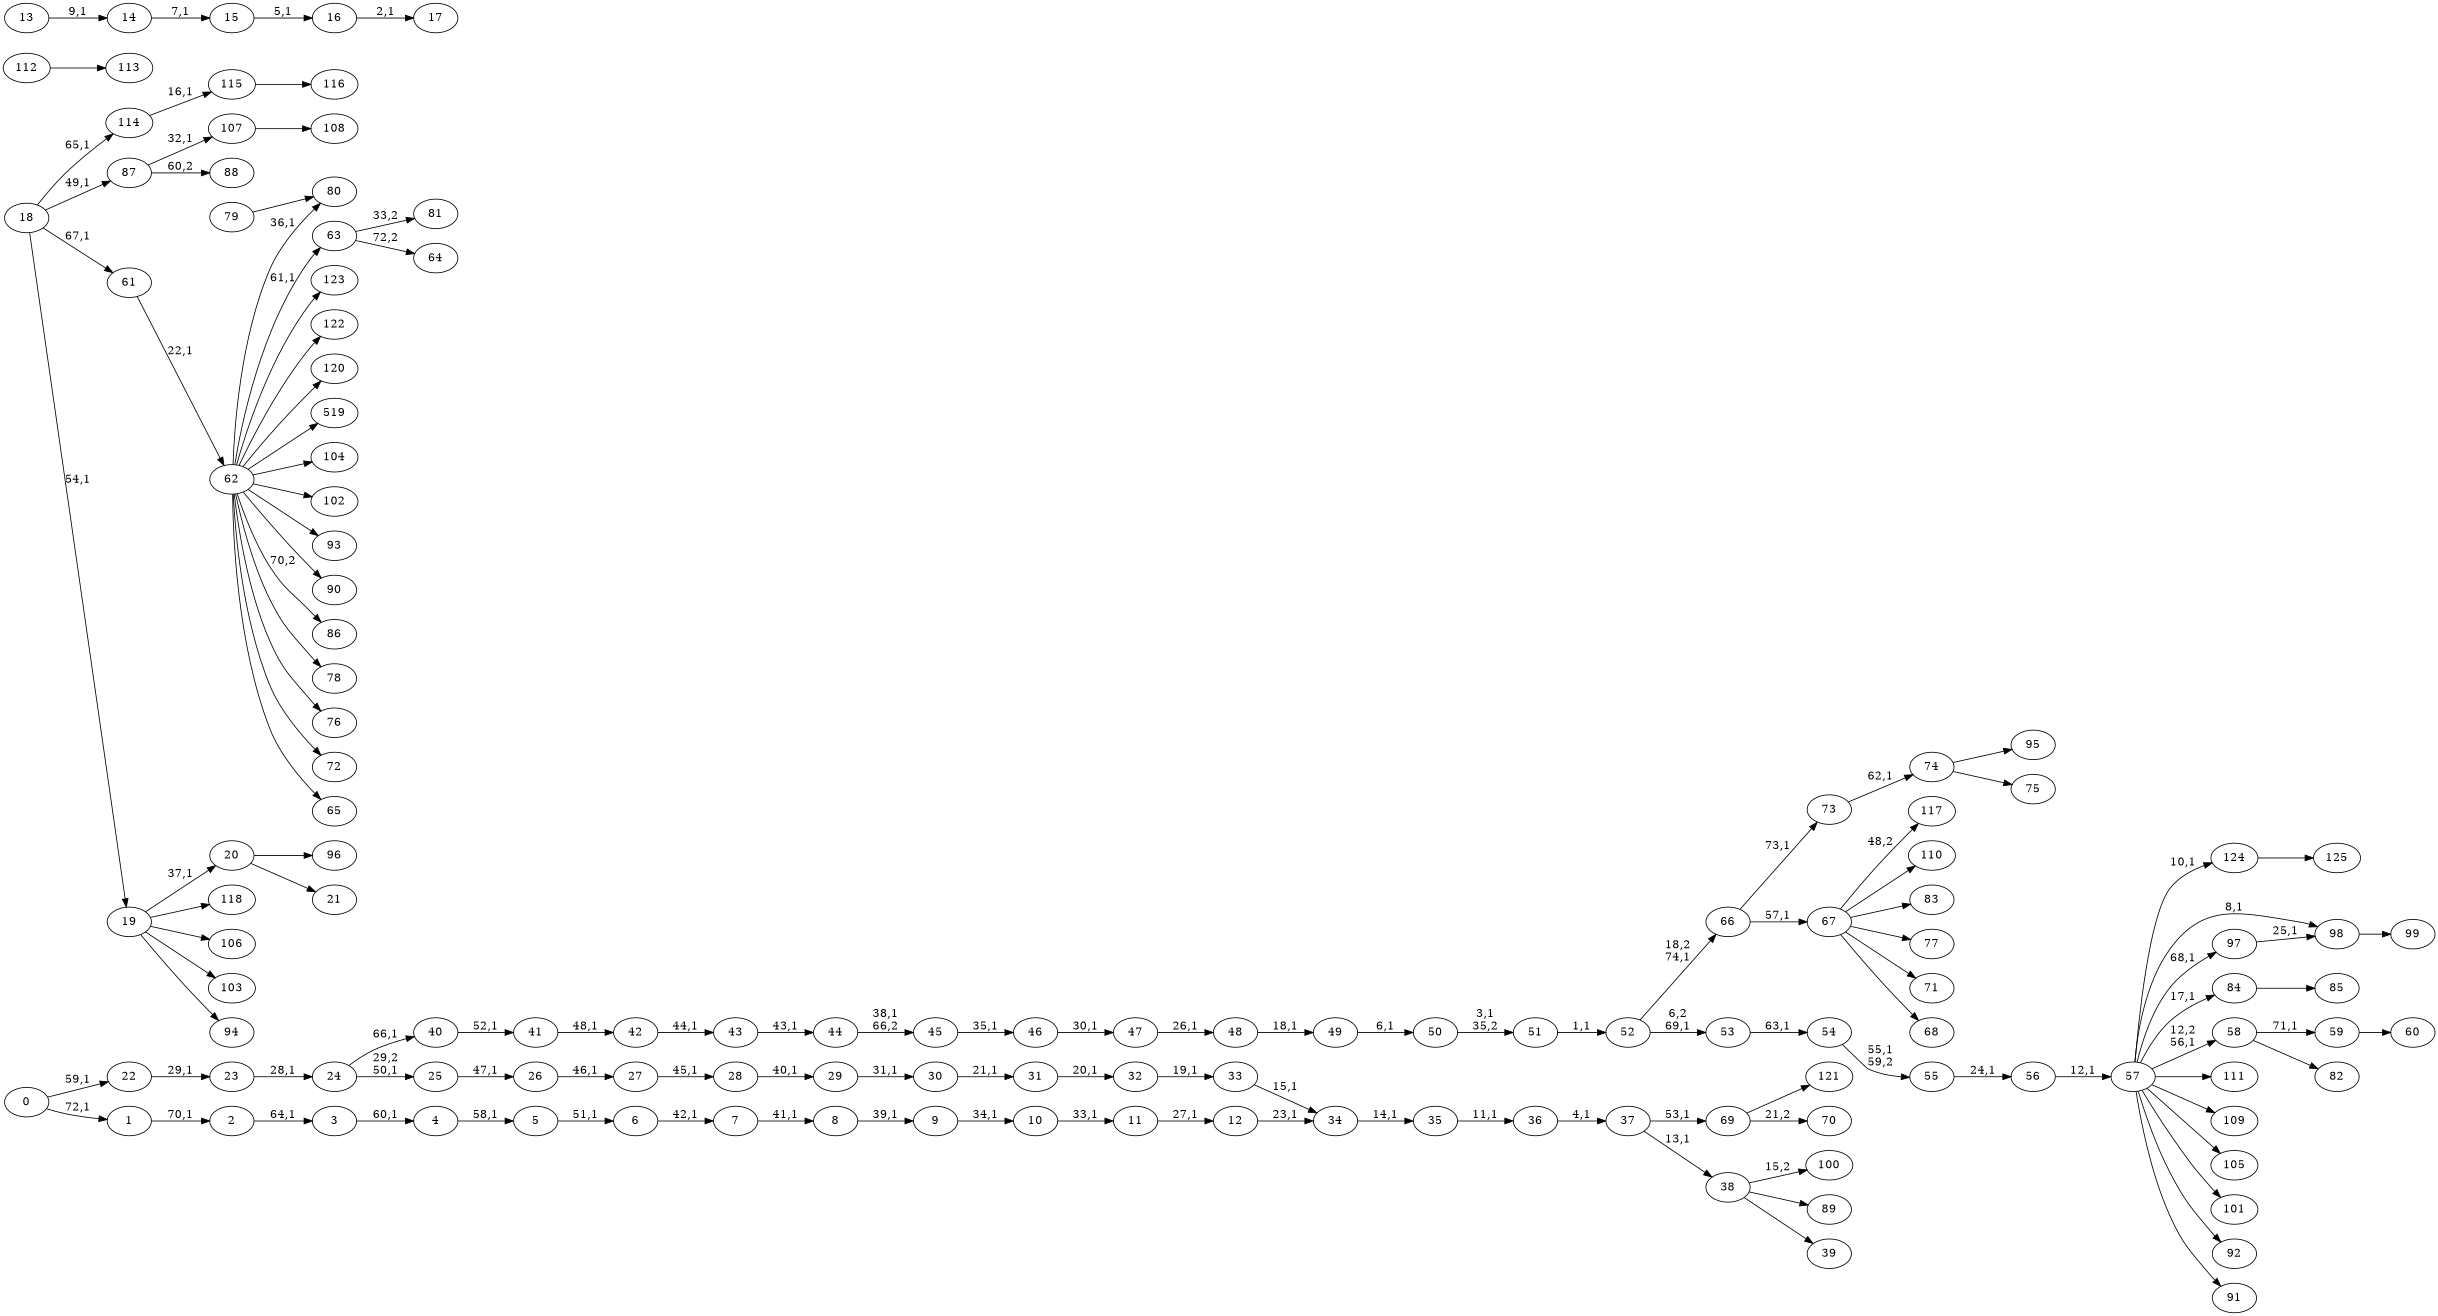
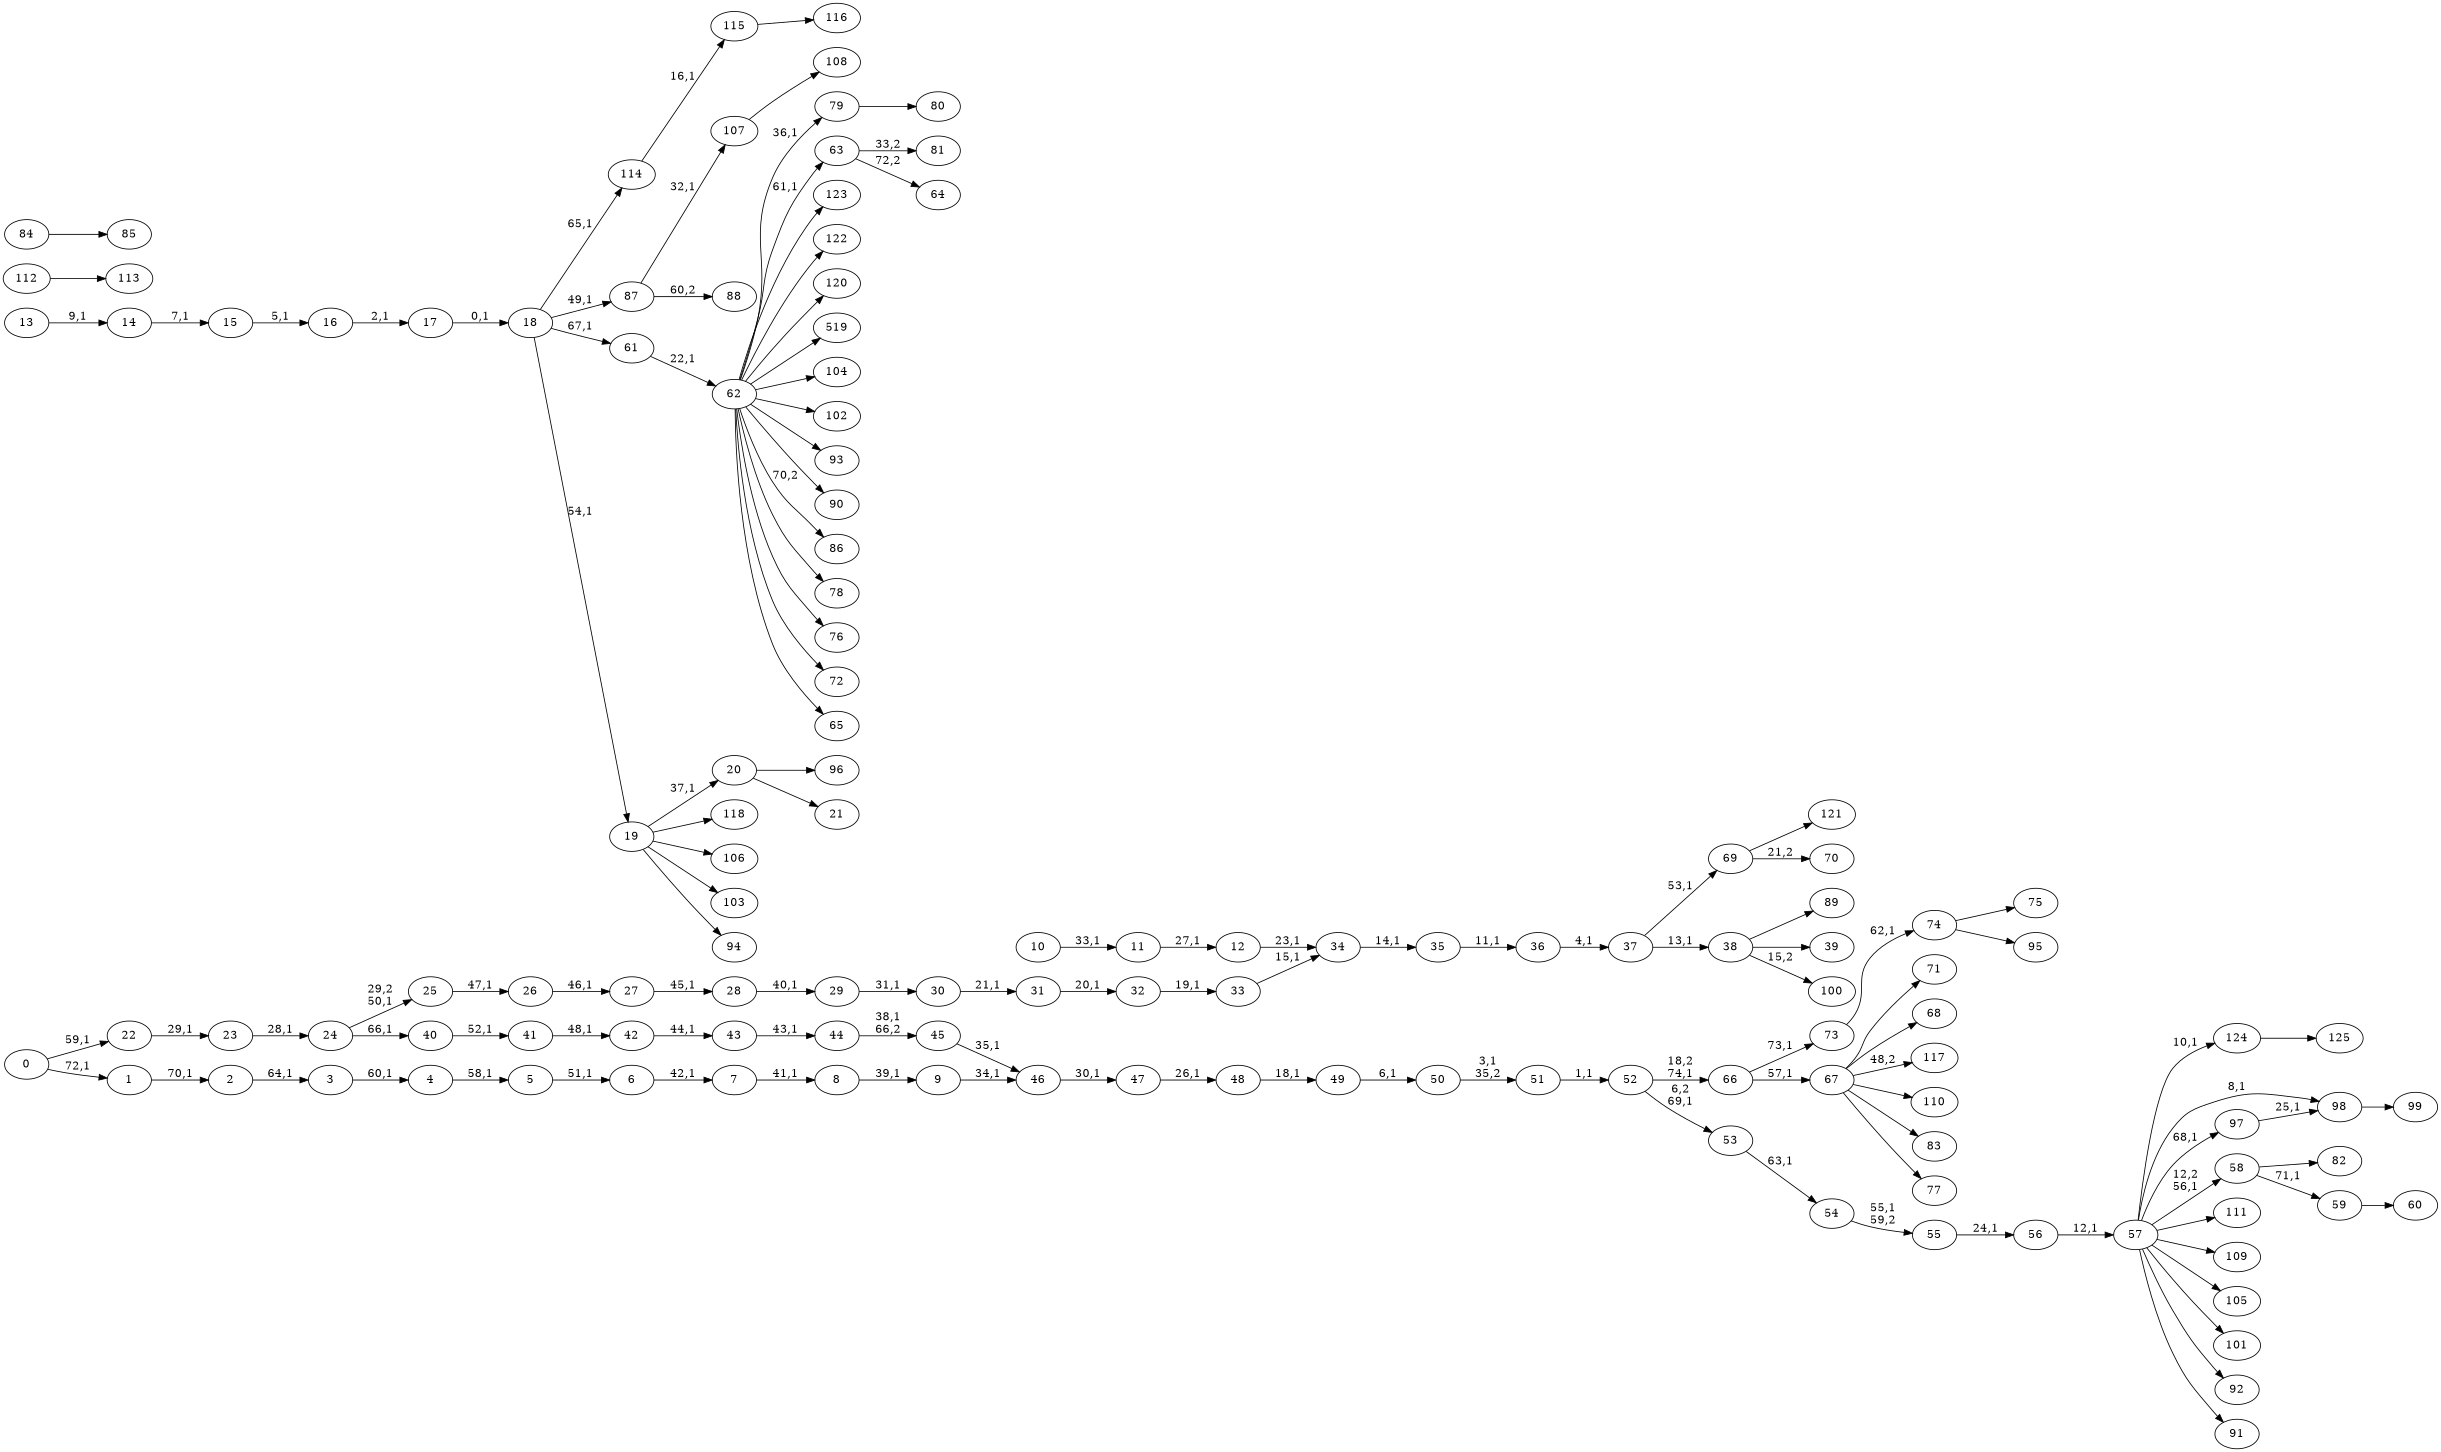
none -> (476, 323)
(251, 328) -> (761, 244)
(2167, 1024) -> none
(981, 1121) -> (984, 1080)
